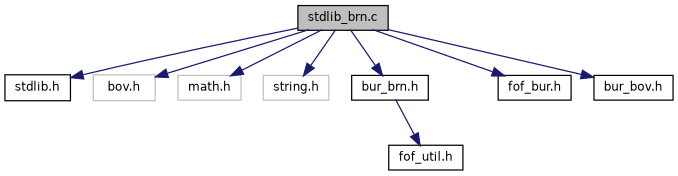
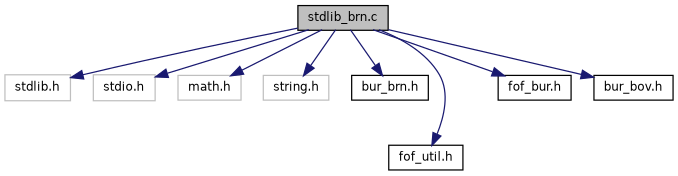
(38, 88) -> (38, 88)
(124, 88) -> (124, 88)
(405, 117) -> (435, 68)
